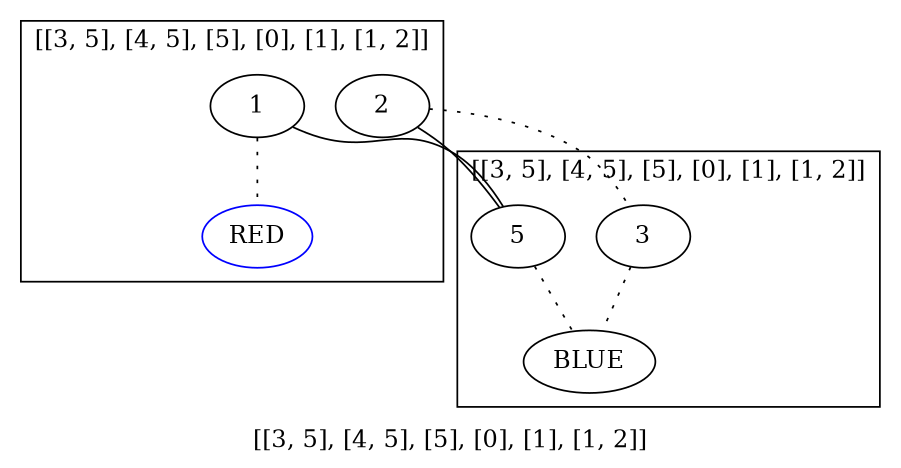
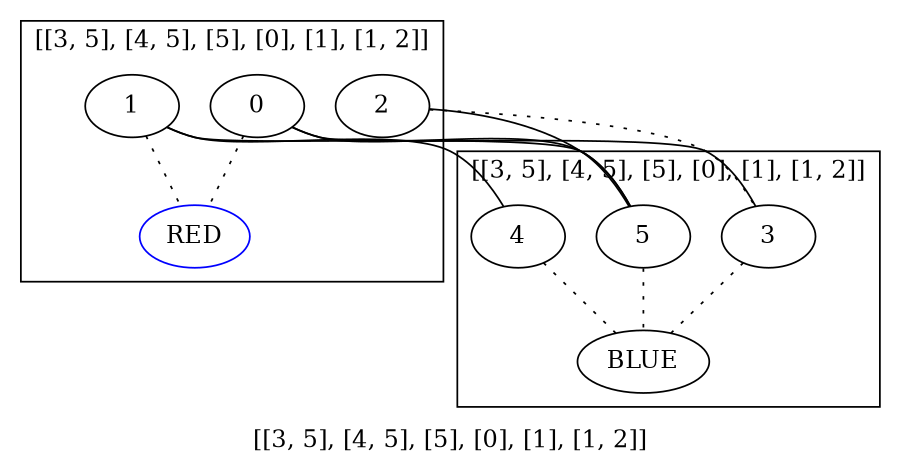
none -> (257, 106)
none -> (518, 236)
